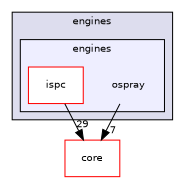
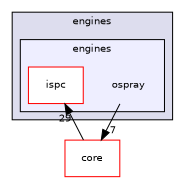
(72, 117) -> (76, 126)
